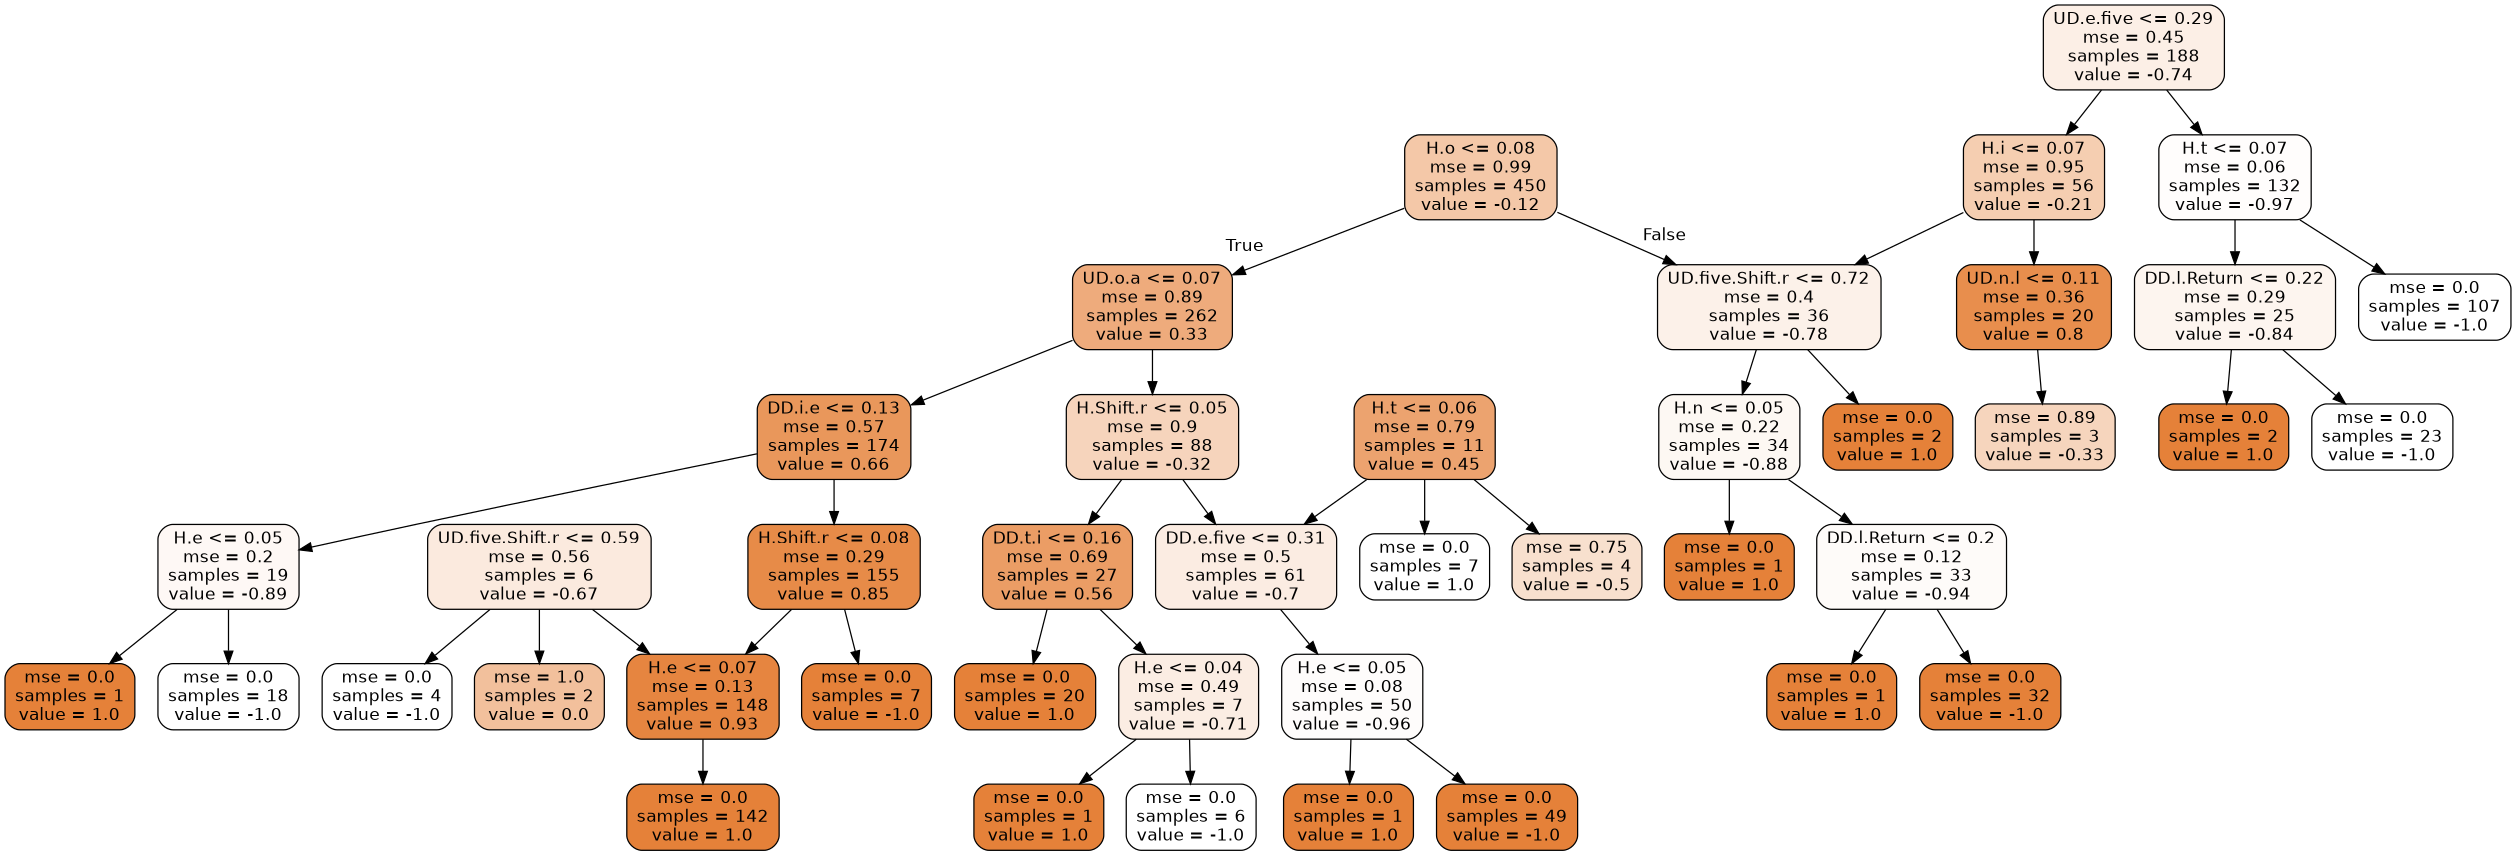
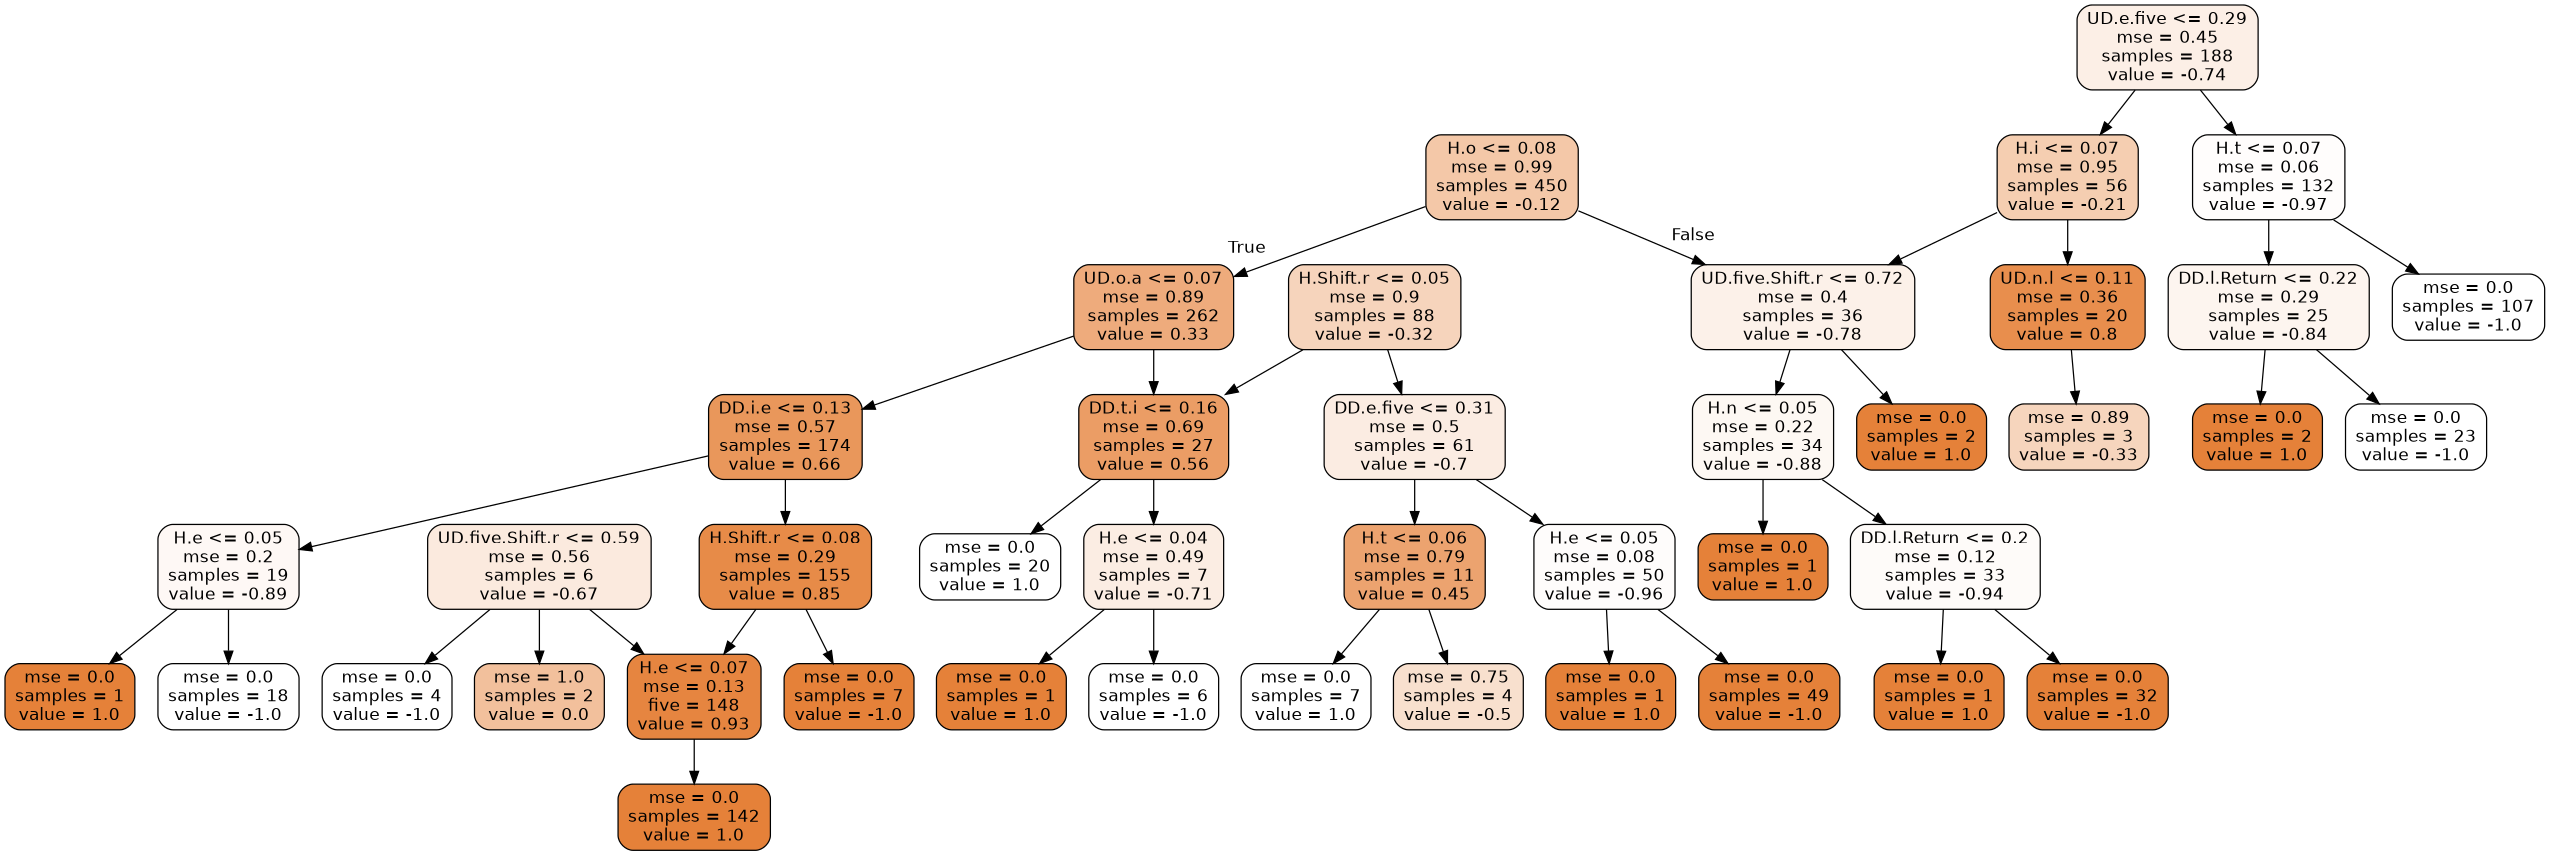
(1152, 366) -> (1154, 366)
(1341, 498) -> (1415, 495)
(703, 697) -> (694, 697)
(1025, 697) -> (990, 567)
